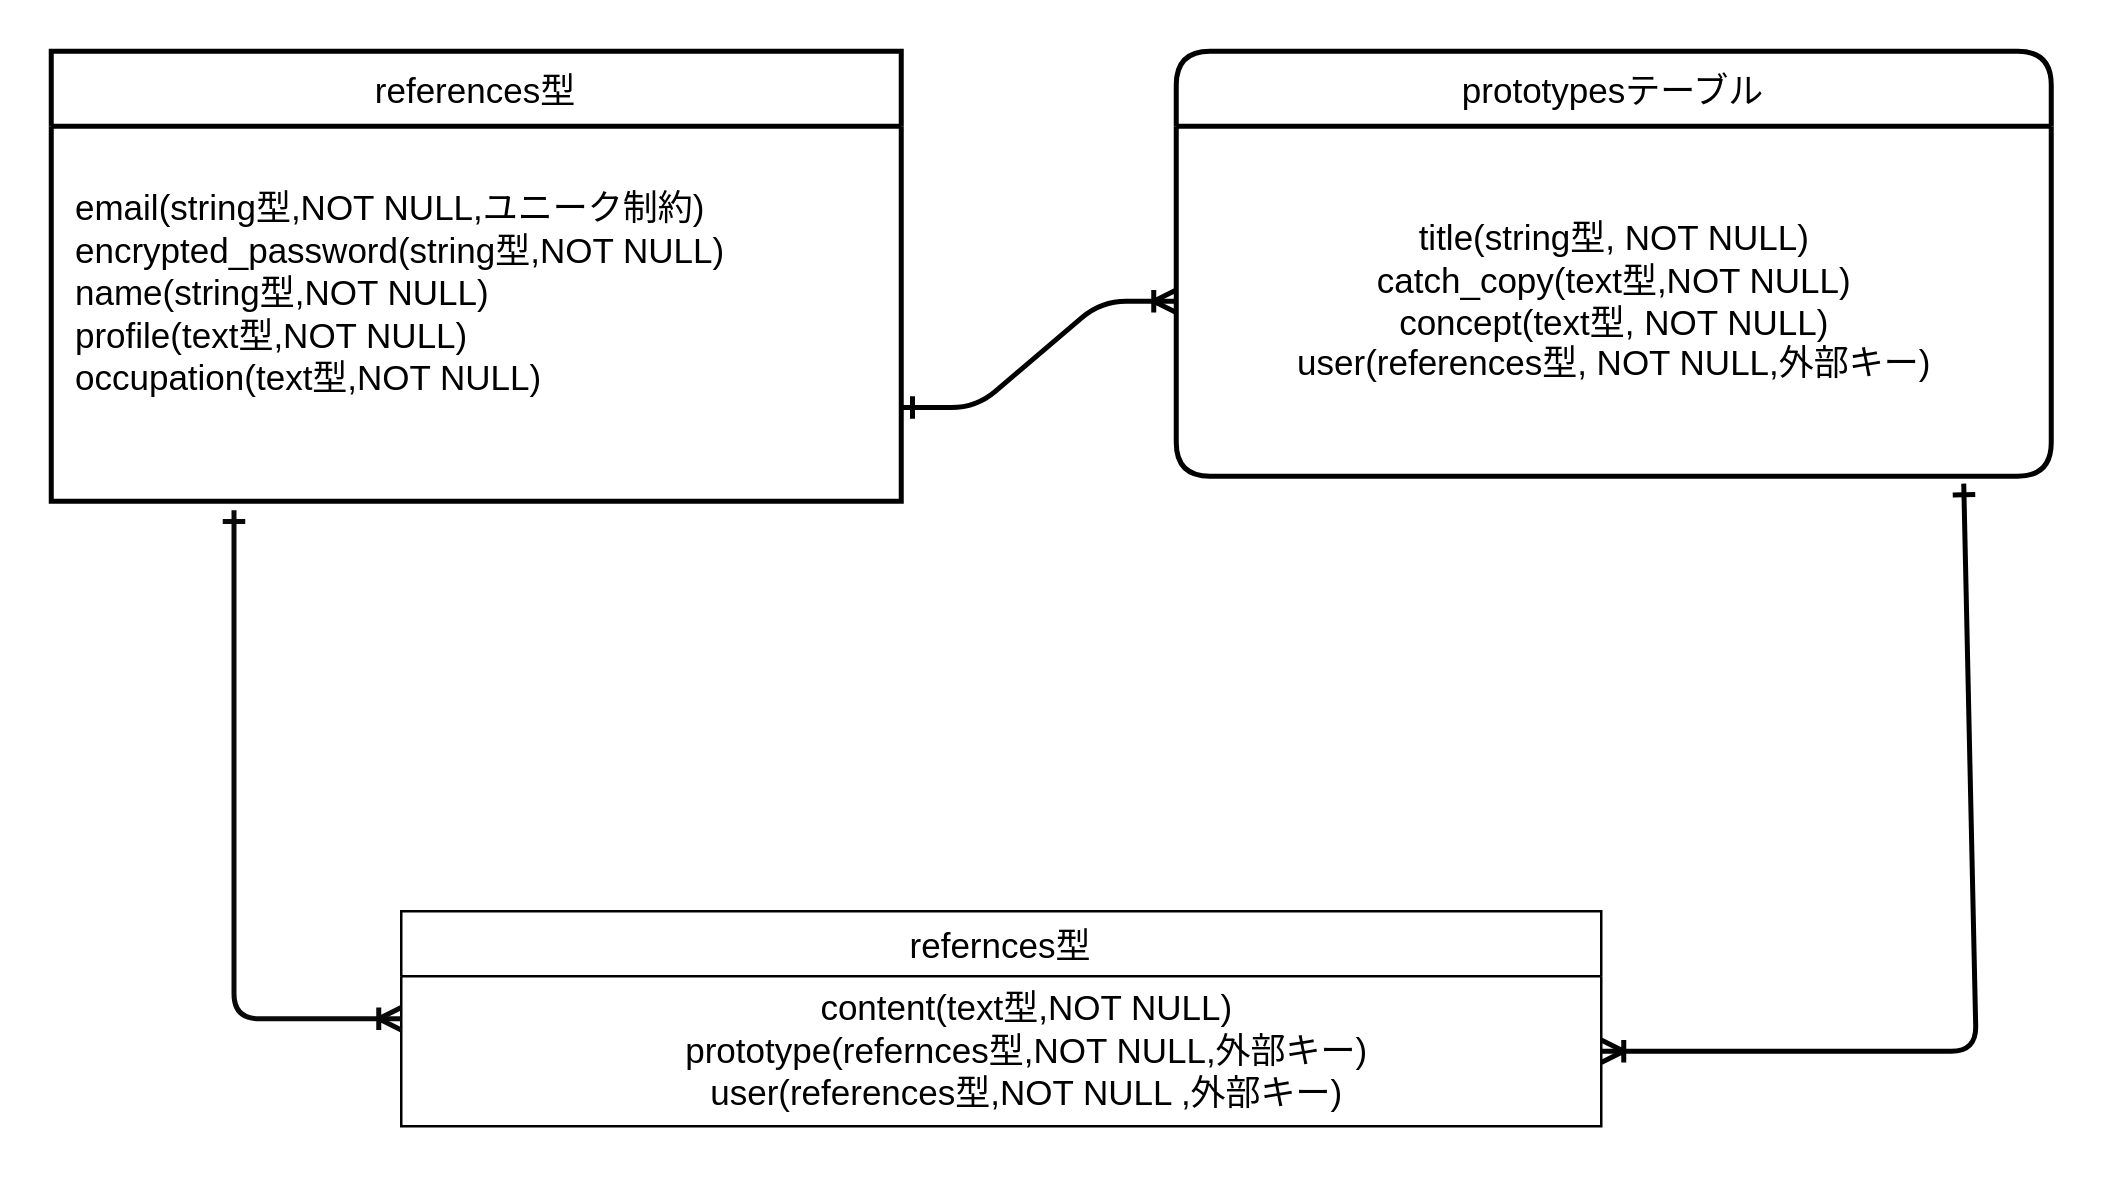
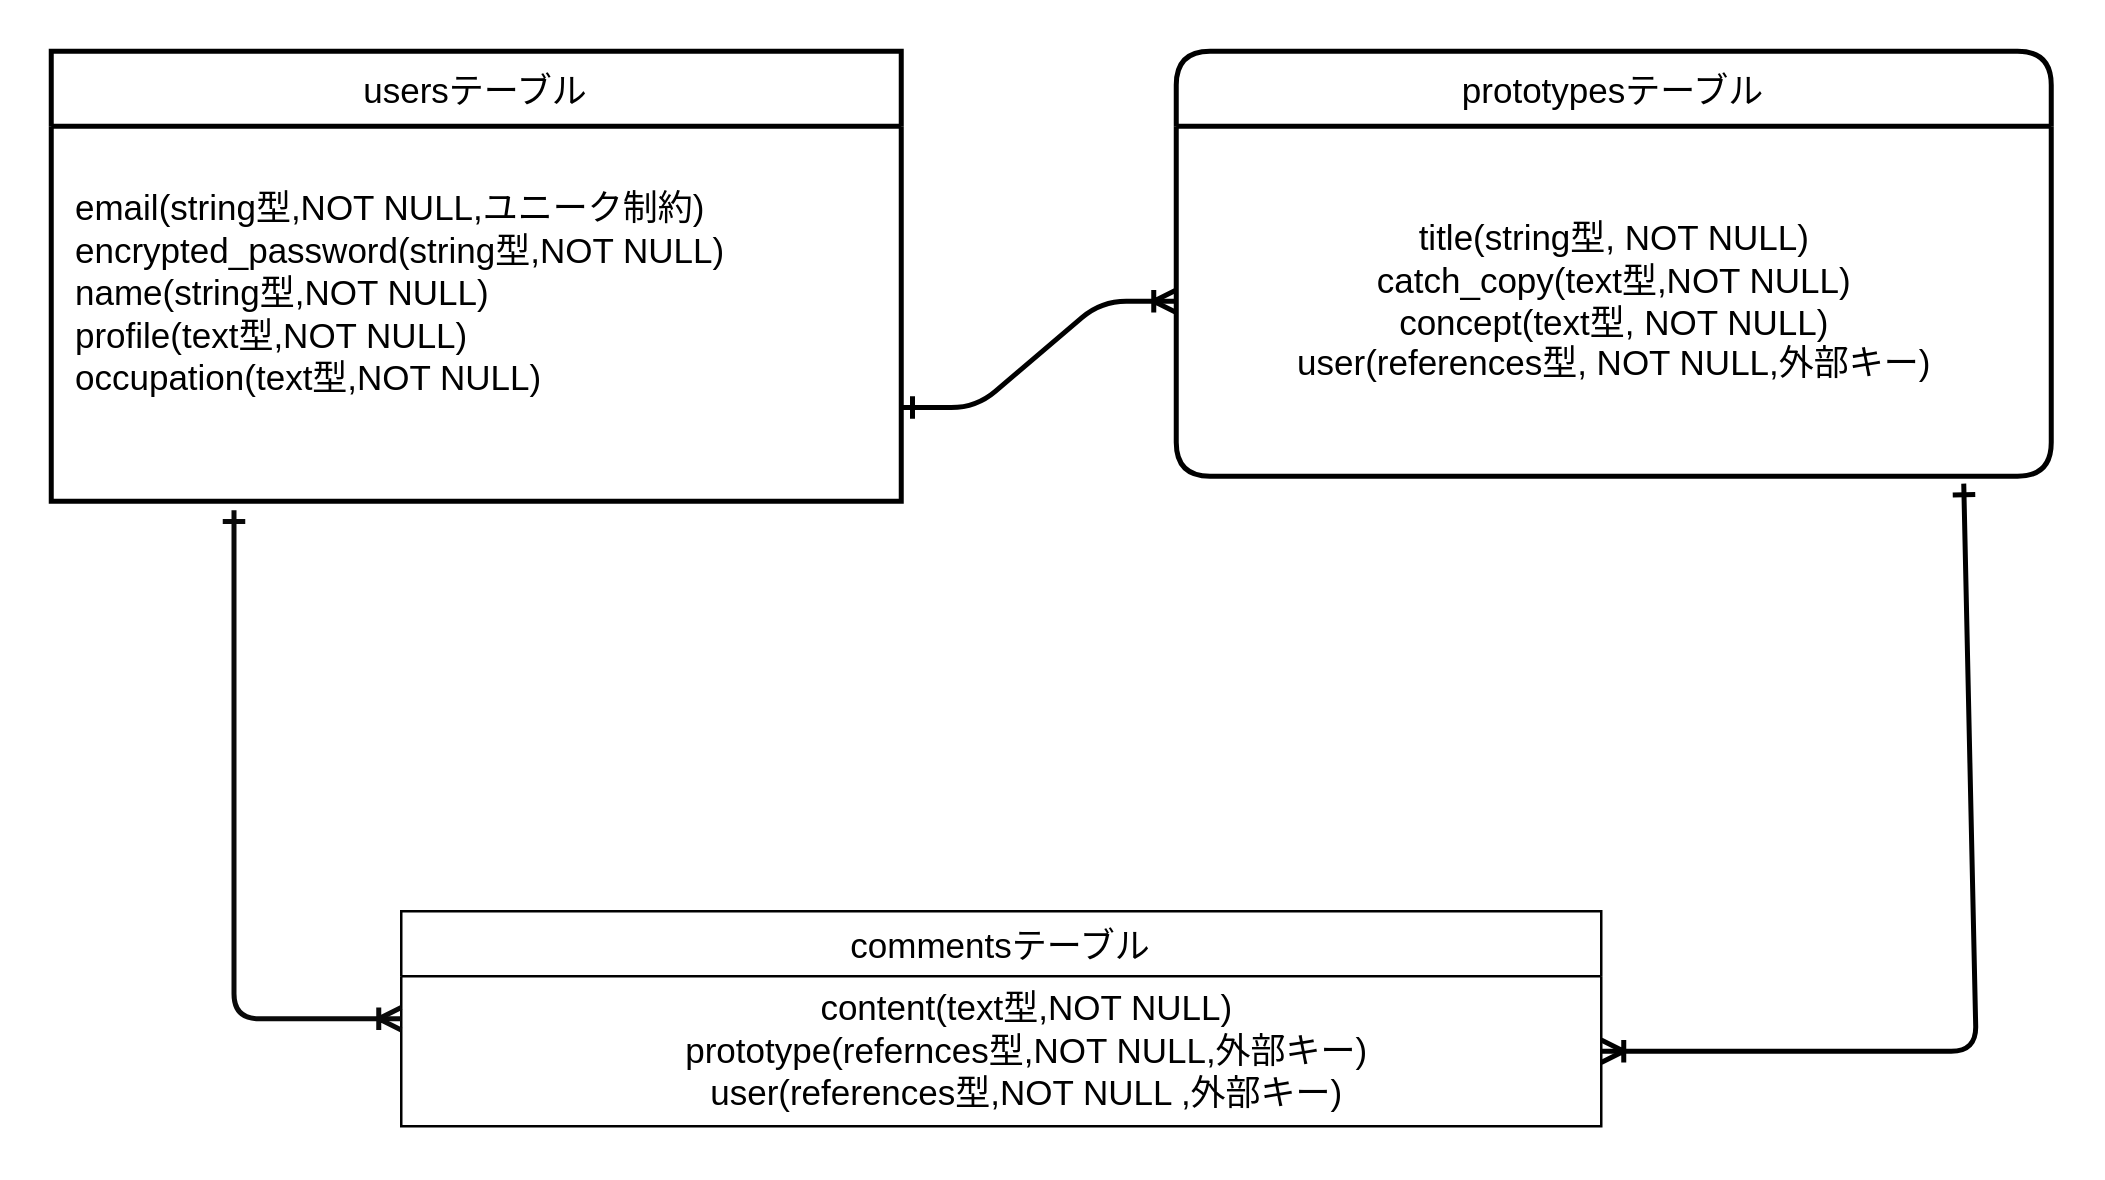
(475, 91) -> (475, 91)
(1000, 946) -> (1000, 946)
